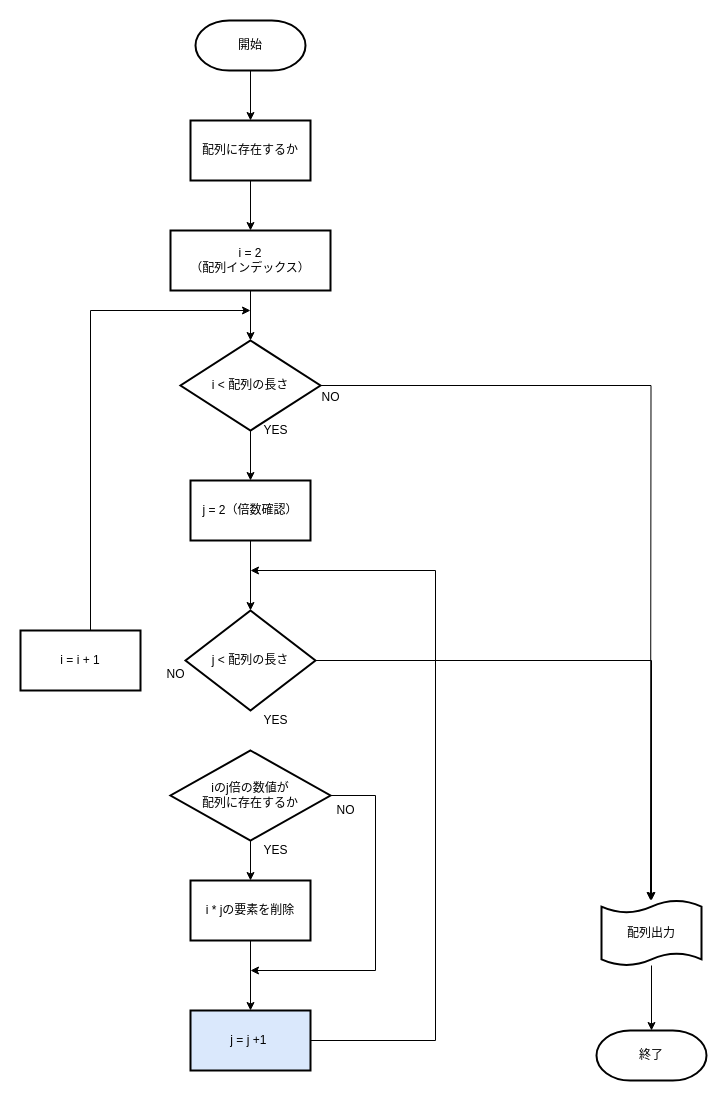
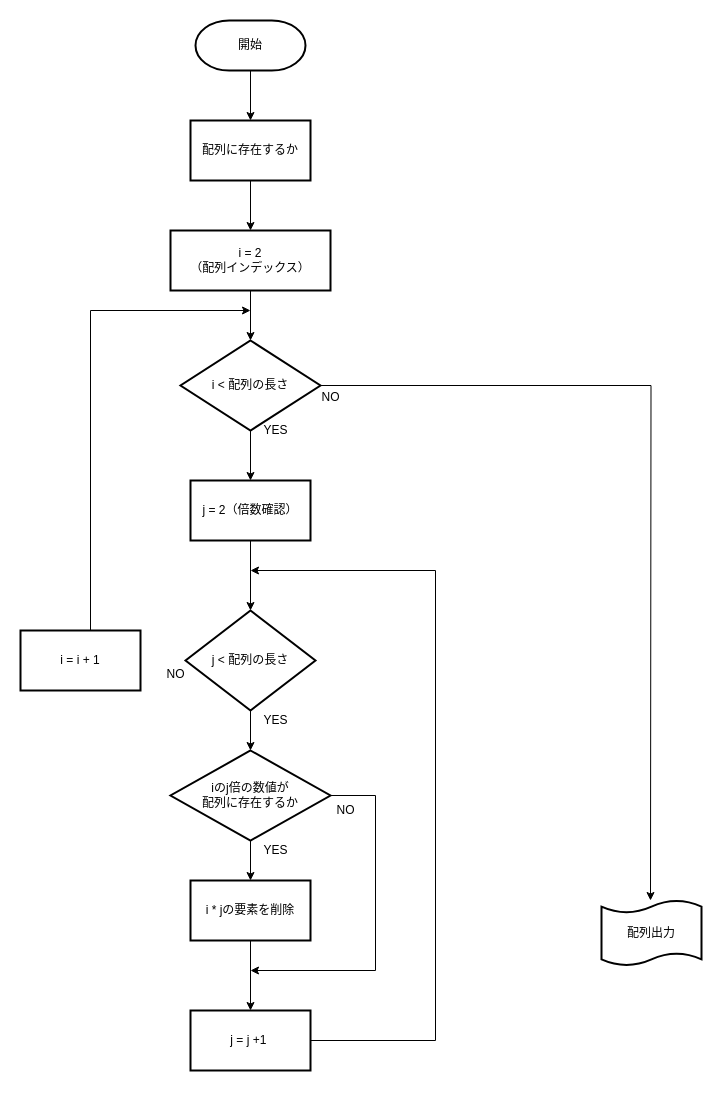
(600, 661) -> (251, 727)
(652, 995) -> none
(251, 1041) -> (251, 1041)
(652, 1056) -> none
